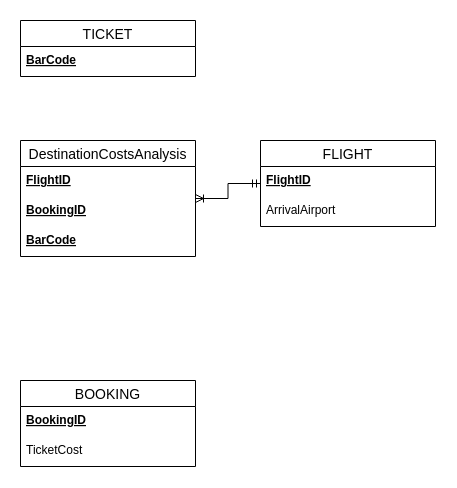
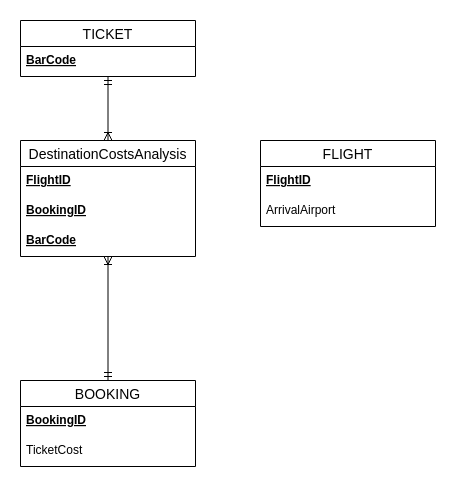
none -> (108, 109)
(228, 192) -> none
none -> (108, 320)
